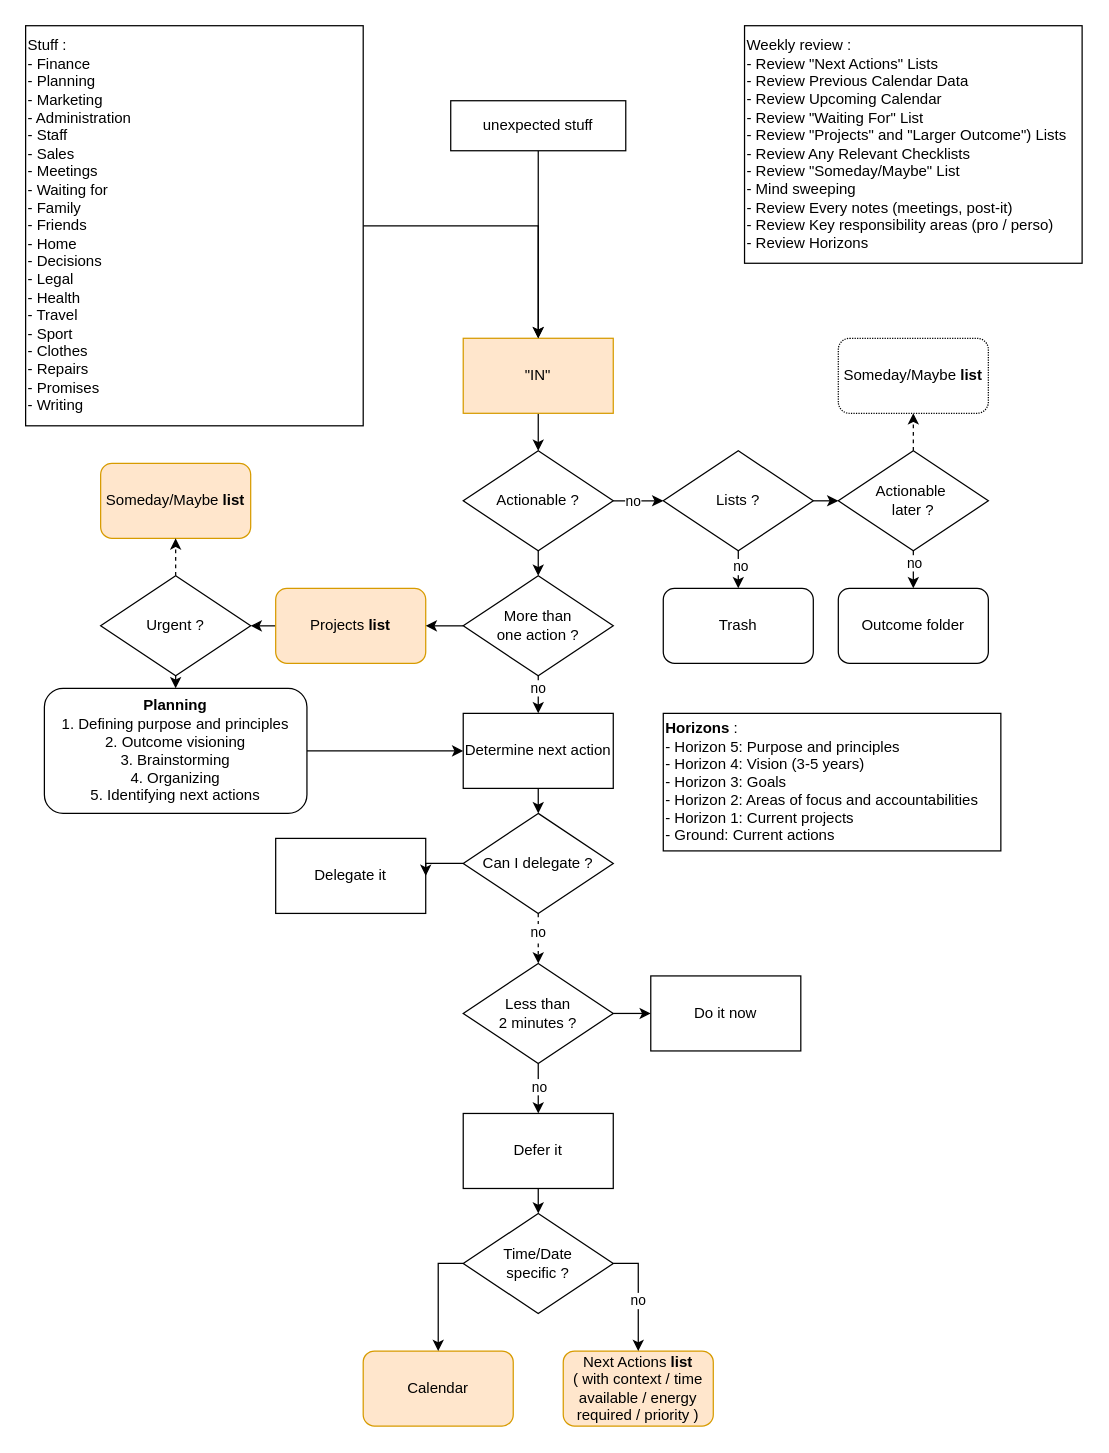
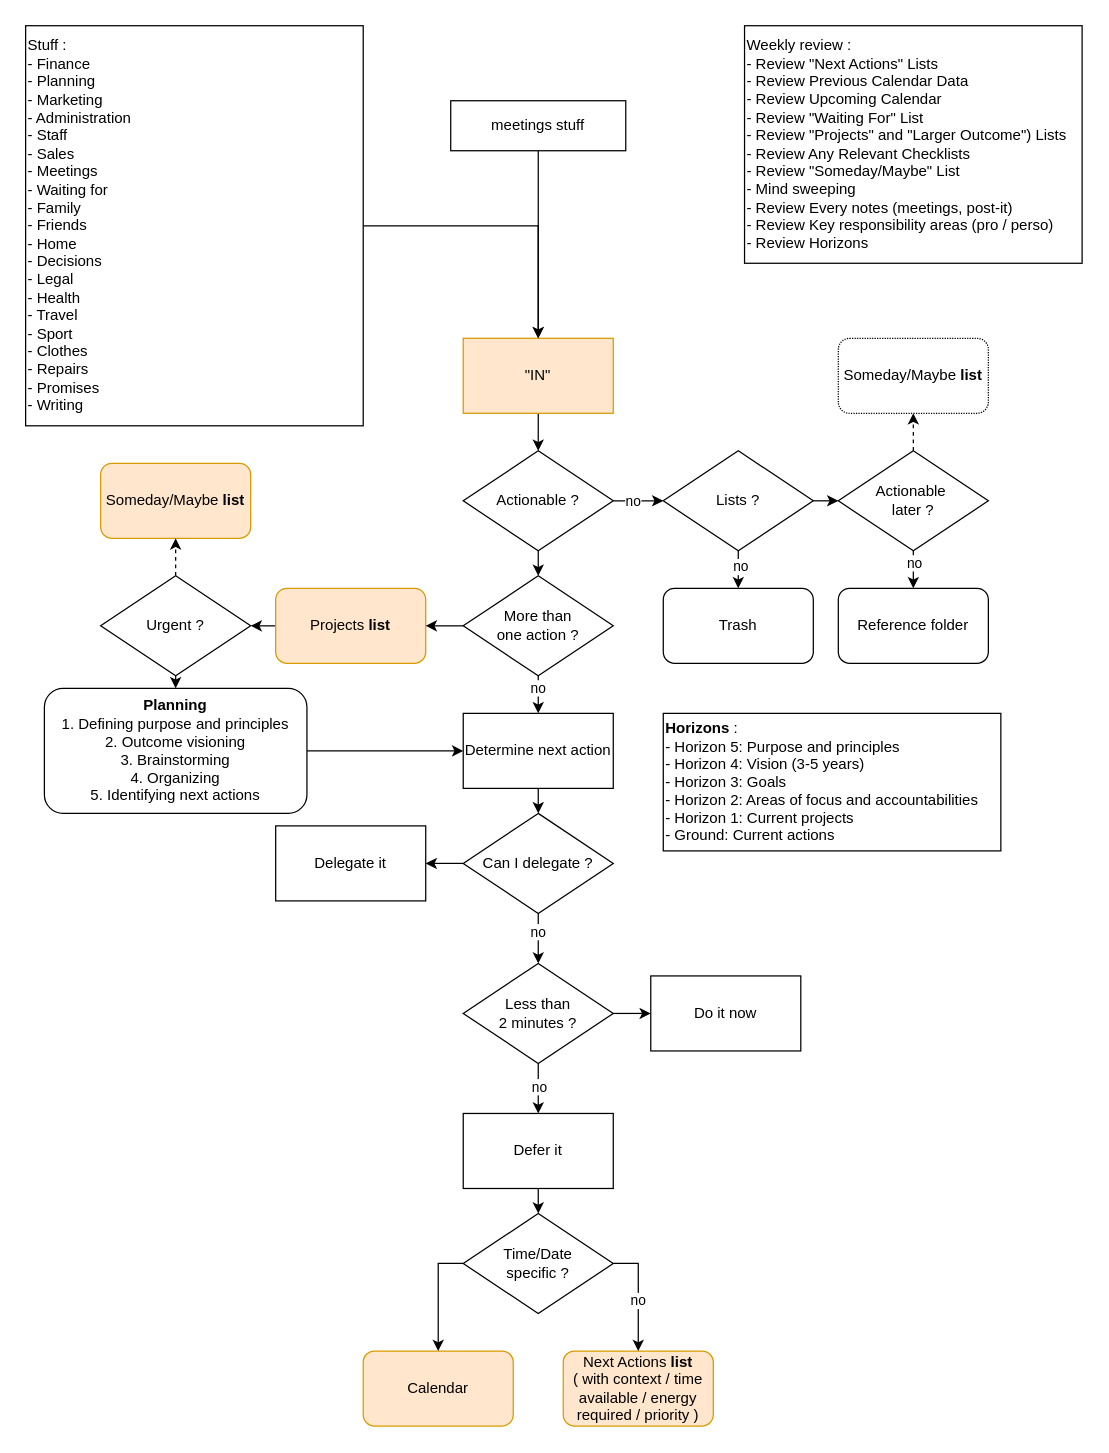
(538, 126) -> (538, 126)
(913, 626) -> (913, 626)
(351, 876) -> (351, 863)
(538, 945) -> (538, 945)
